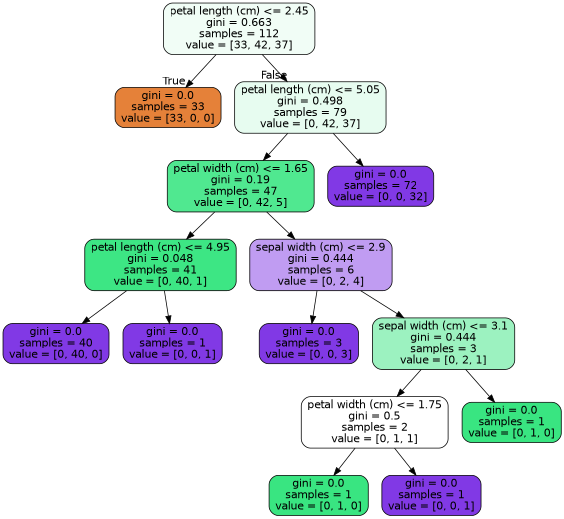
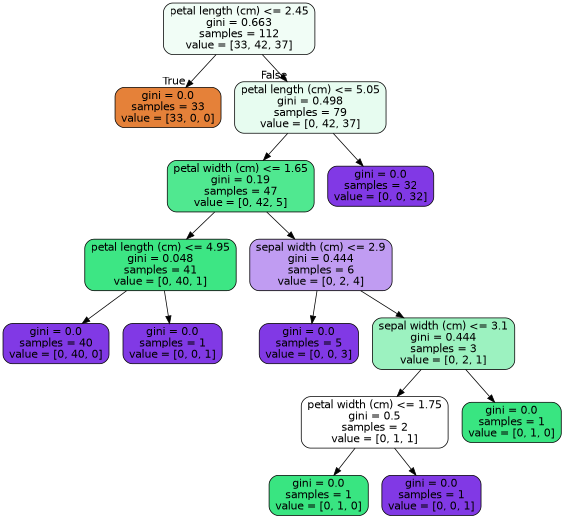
(381, 186) -> (381, 186)
(309, 344) -> (309, 344)
